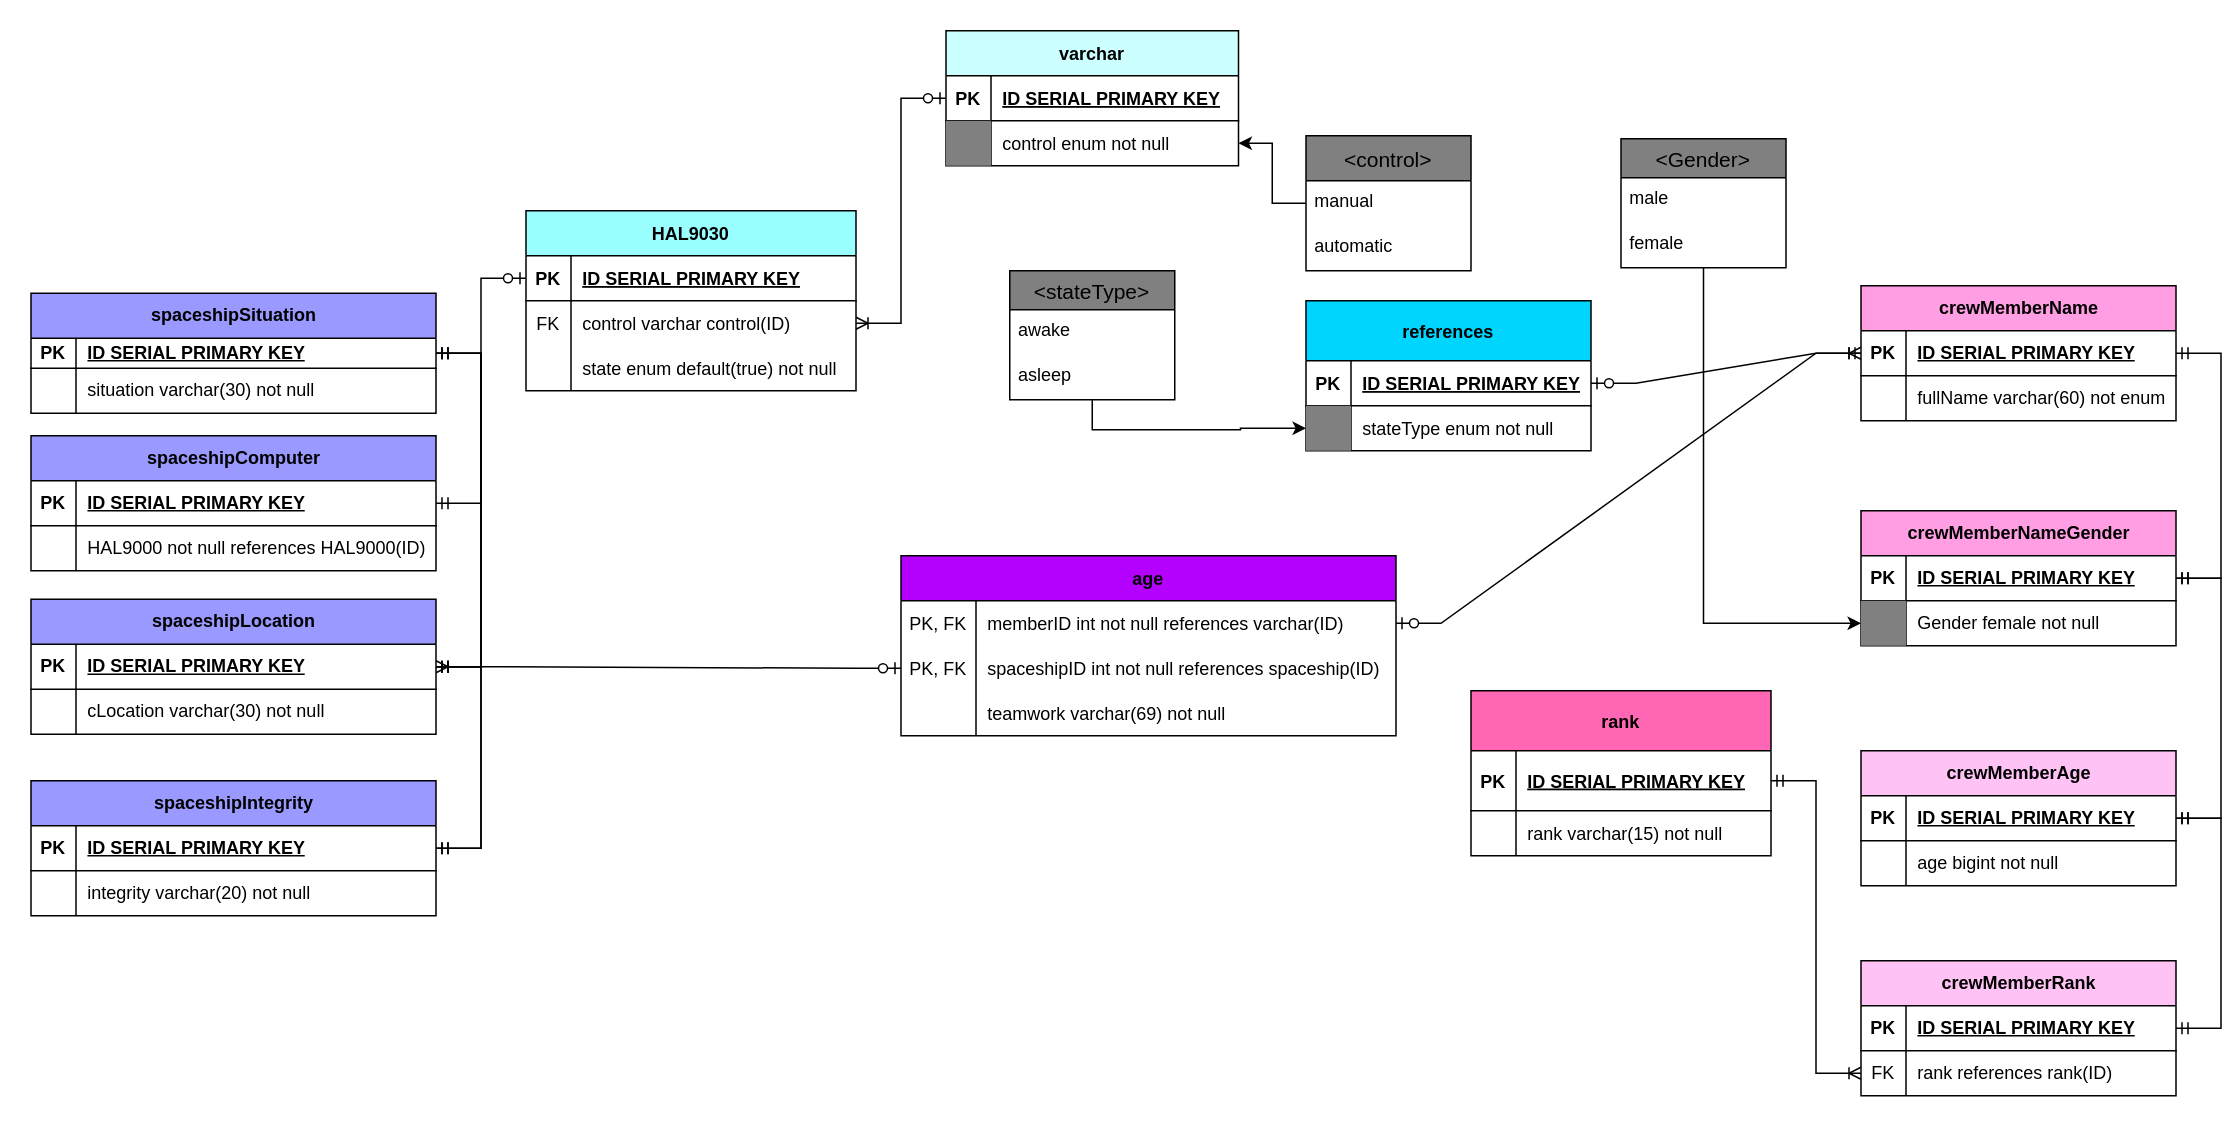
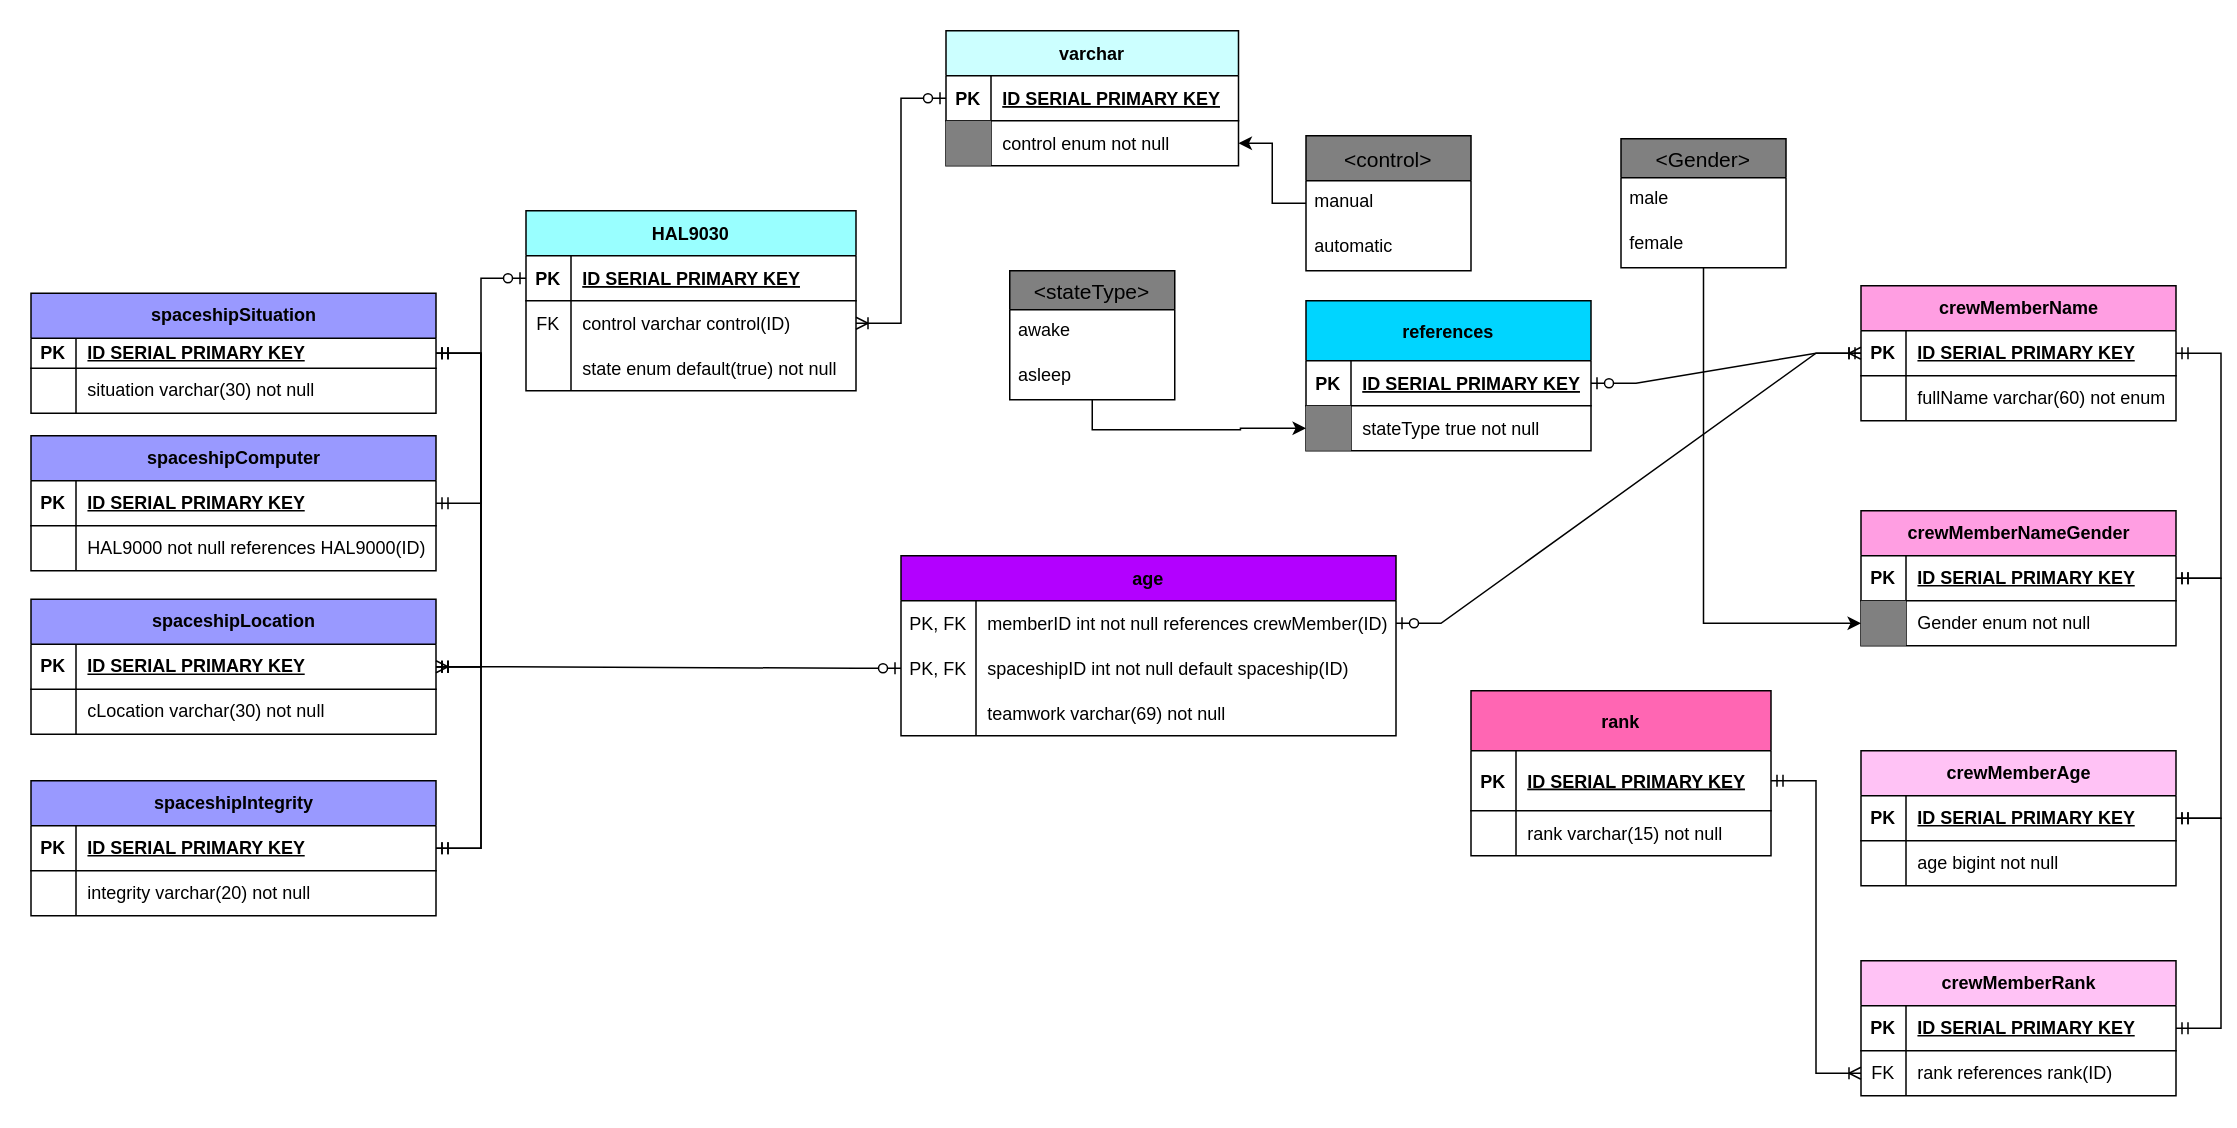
(1466, 429) -> (1466, 429)
(2015, 623) -> (2007, 623)
(1190, 624) -> (1205, 624)
(1211, 669) -> (1193, 669)
